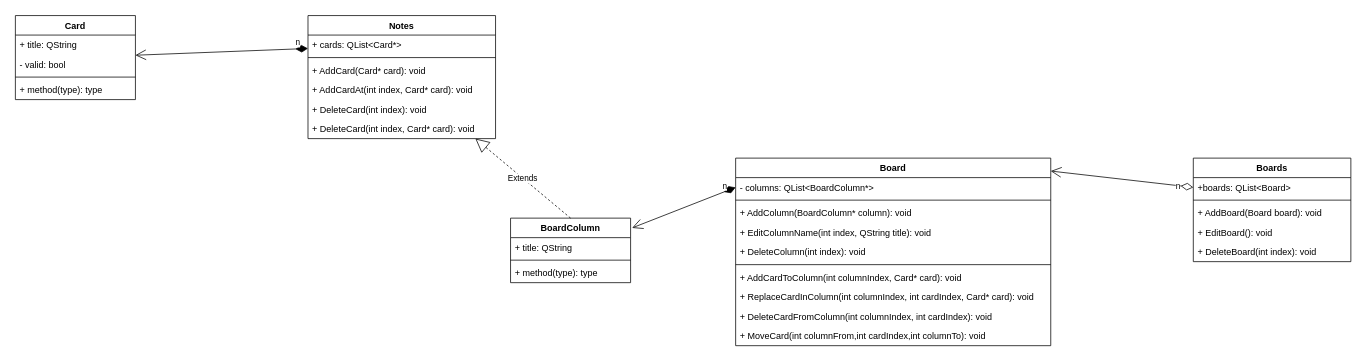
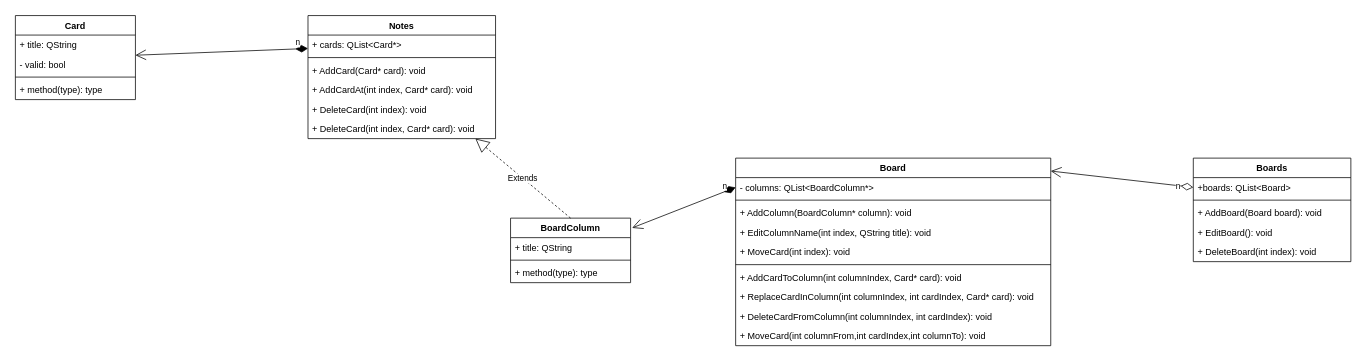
(807, 252) -> (799, 252)
